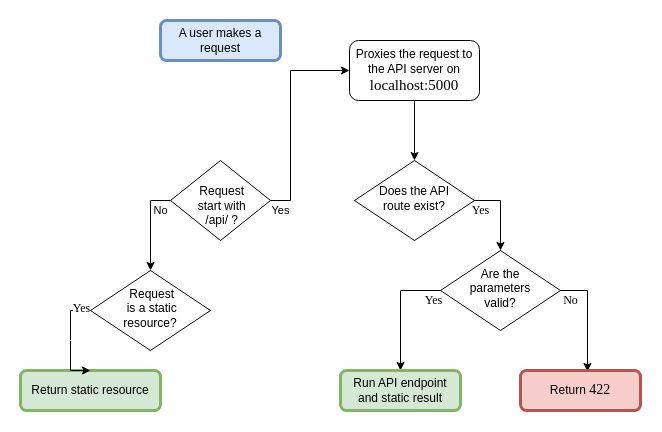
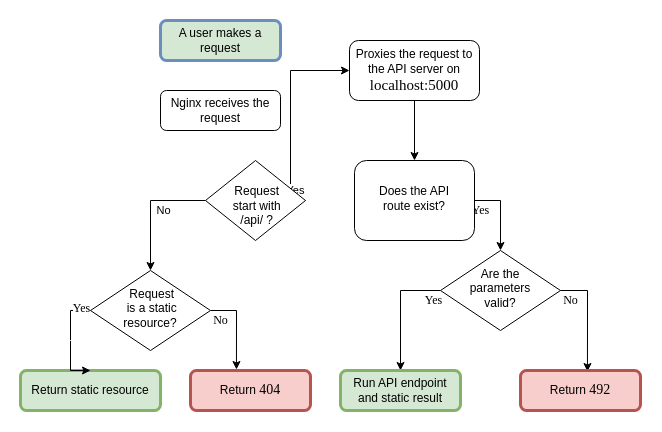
(221, 41) -> (221, 41)
none -> (221, 111)
(221, 201) -> (256, 201)
(415, 201) -> (415, 201)
none -> (236, 324)
none -> (251, 391)
(581, 391) -> (581, 391)
